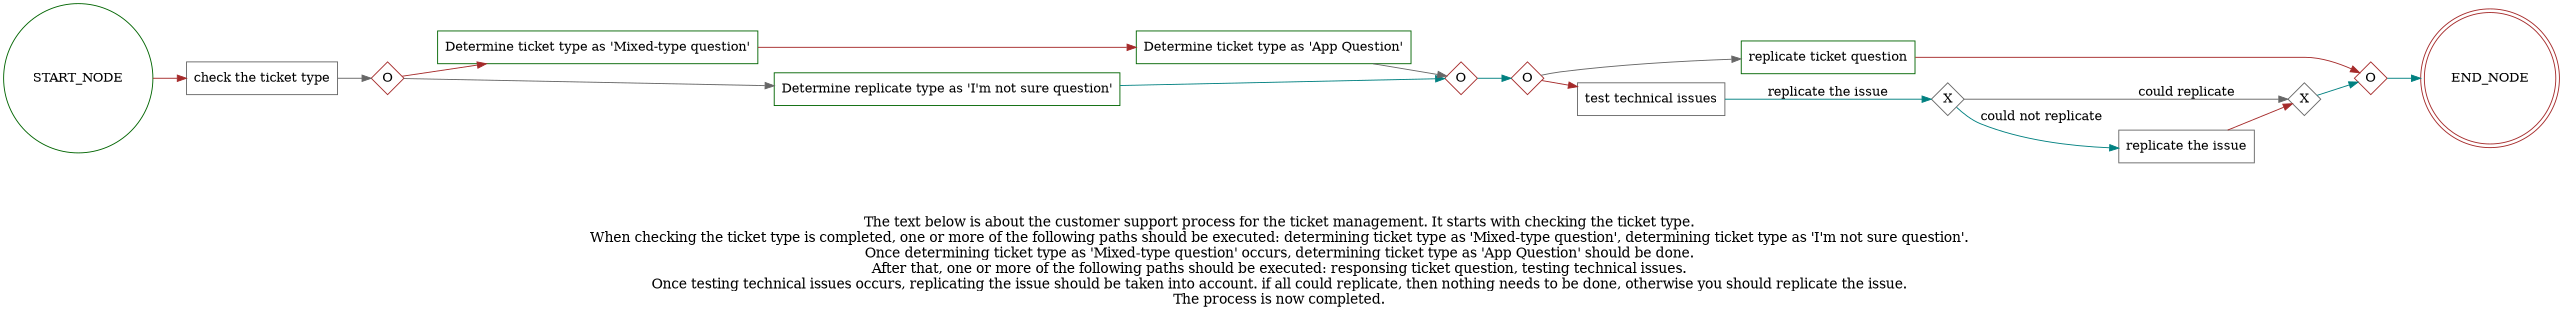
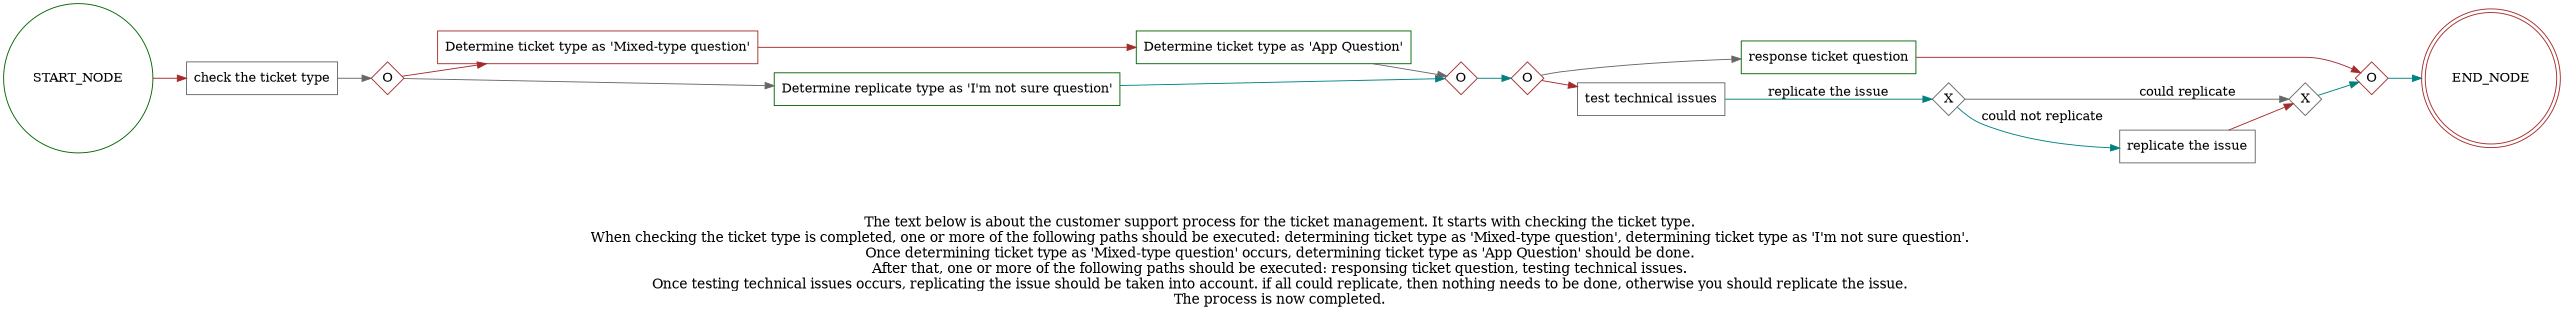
(598, 47) -> (598, 47)
(1828, 57) -> (1829, 57)
